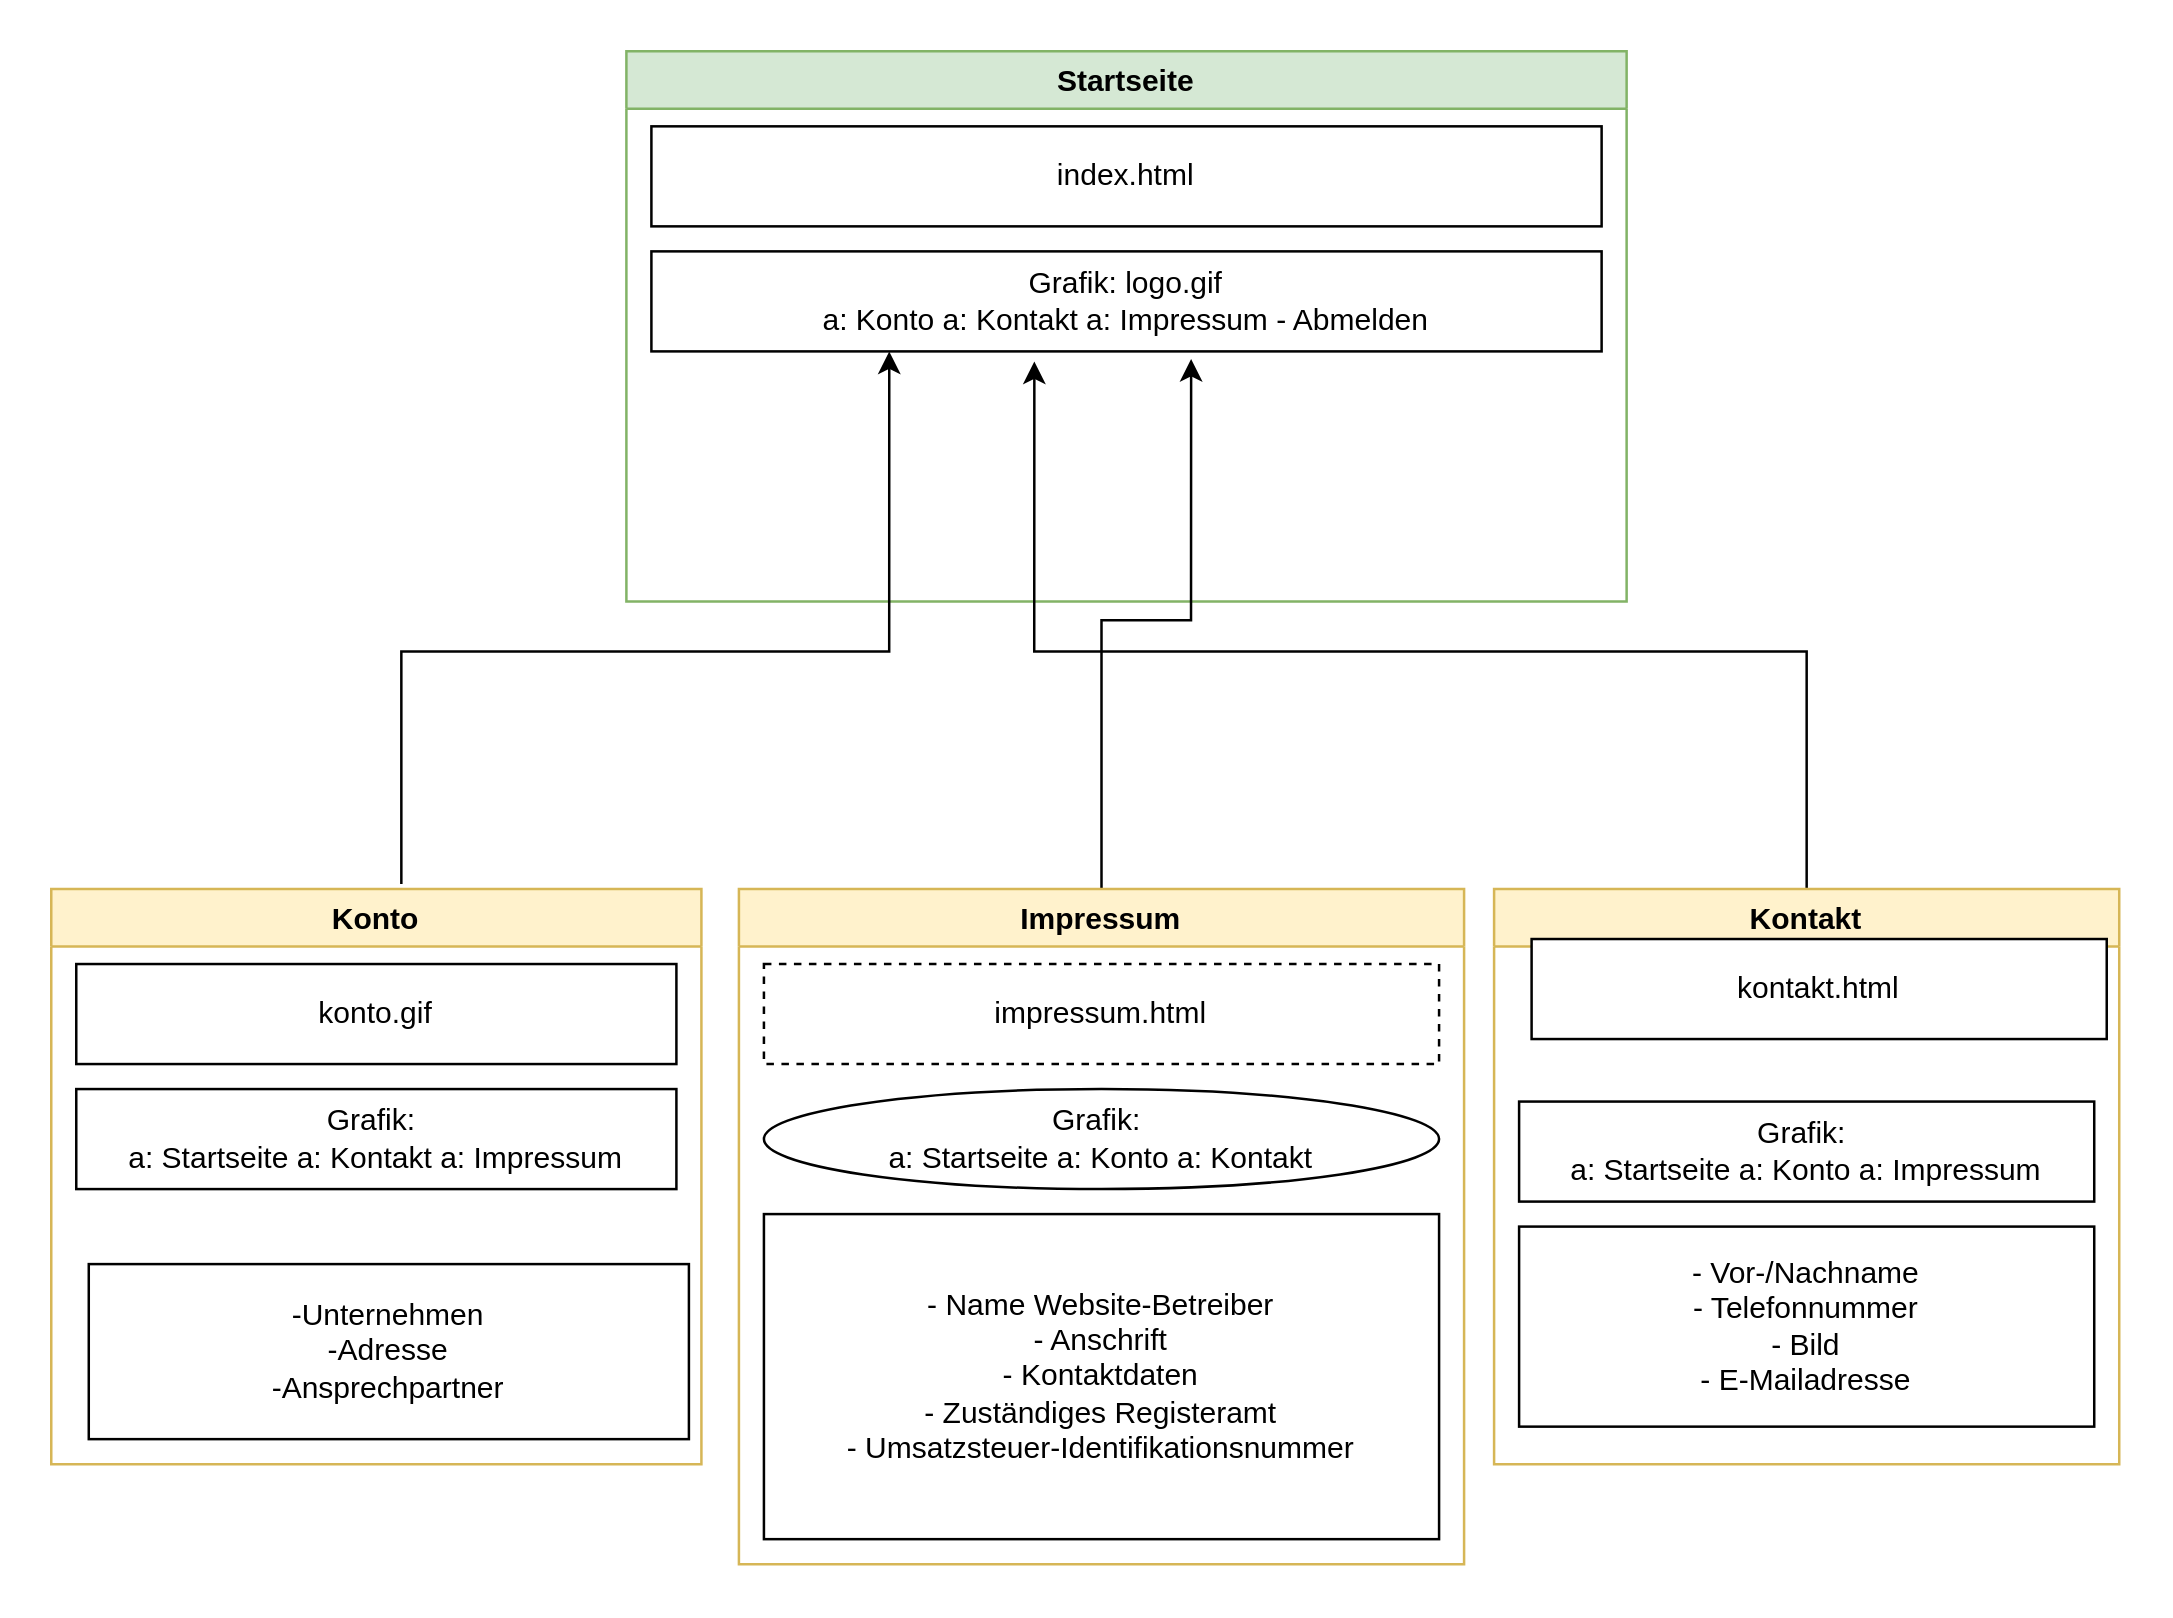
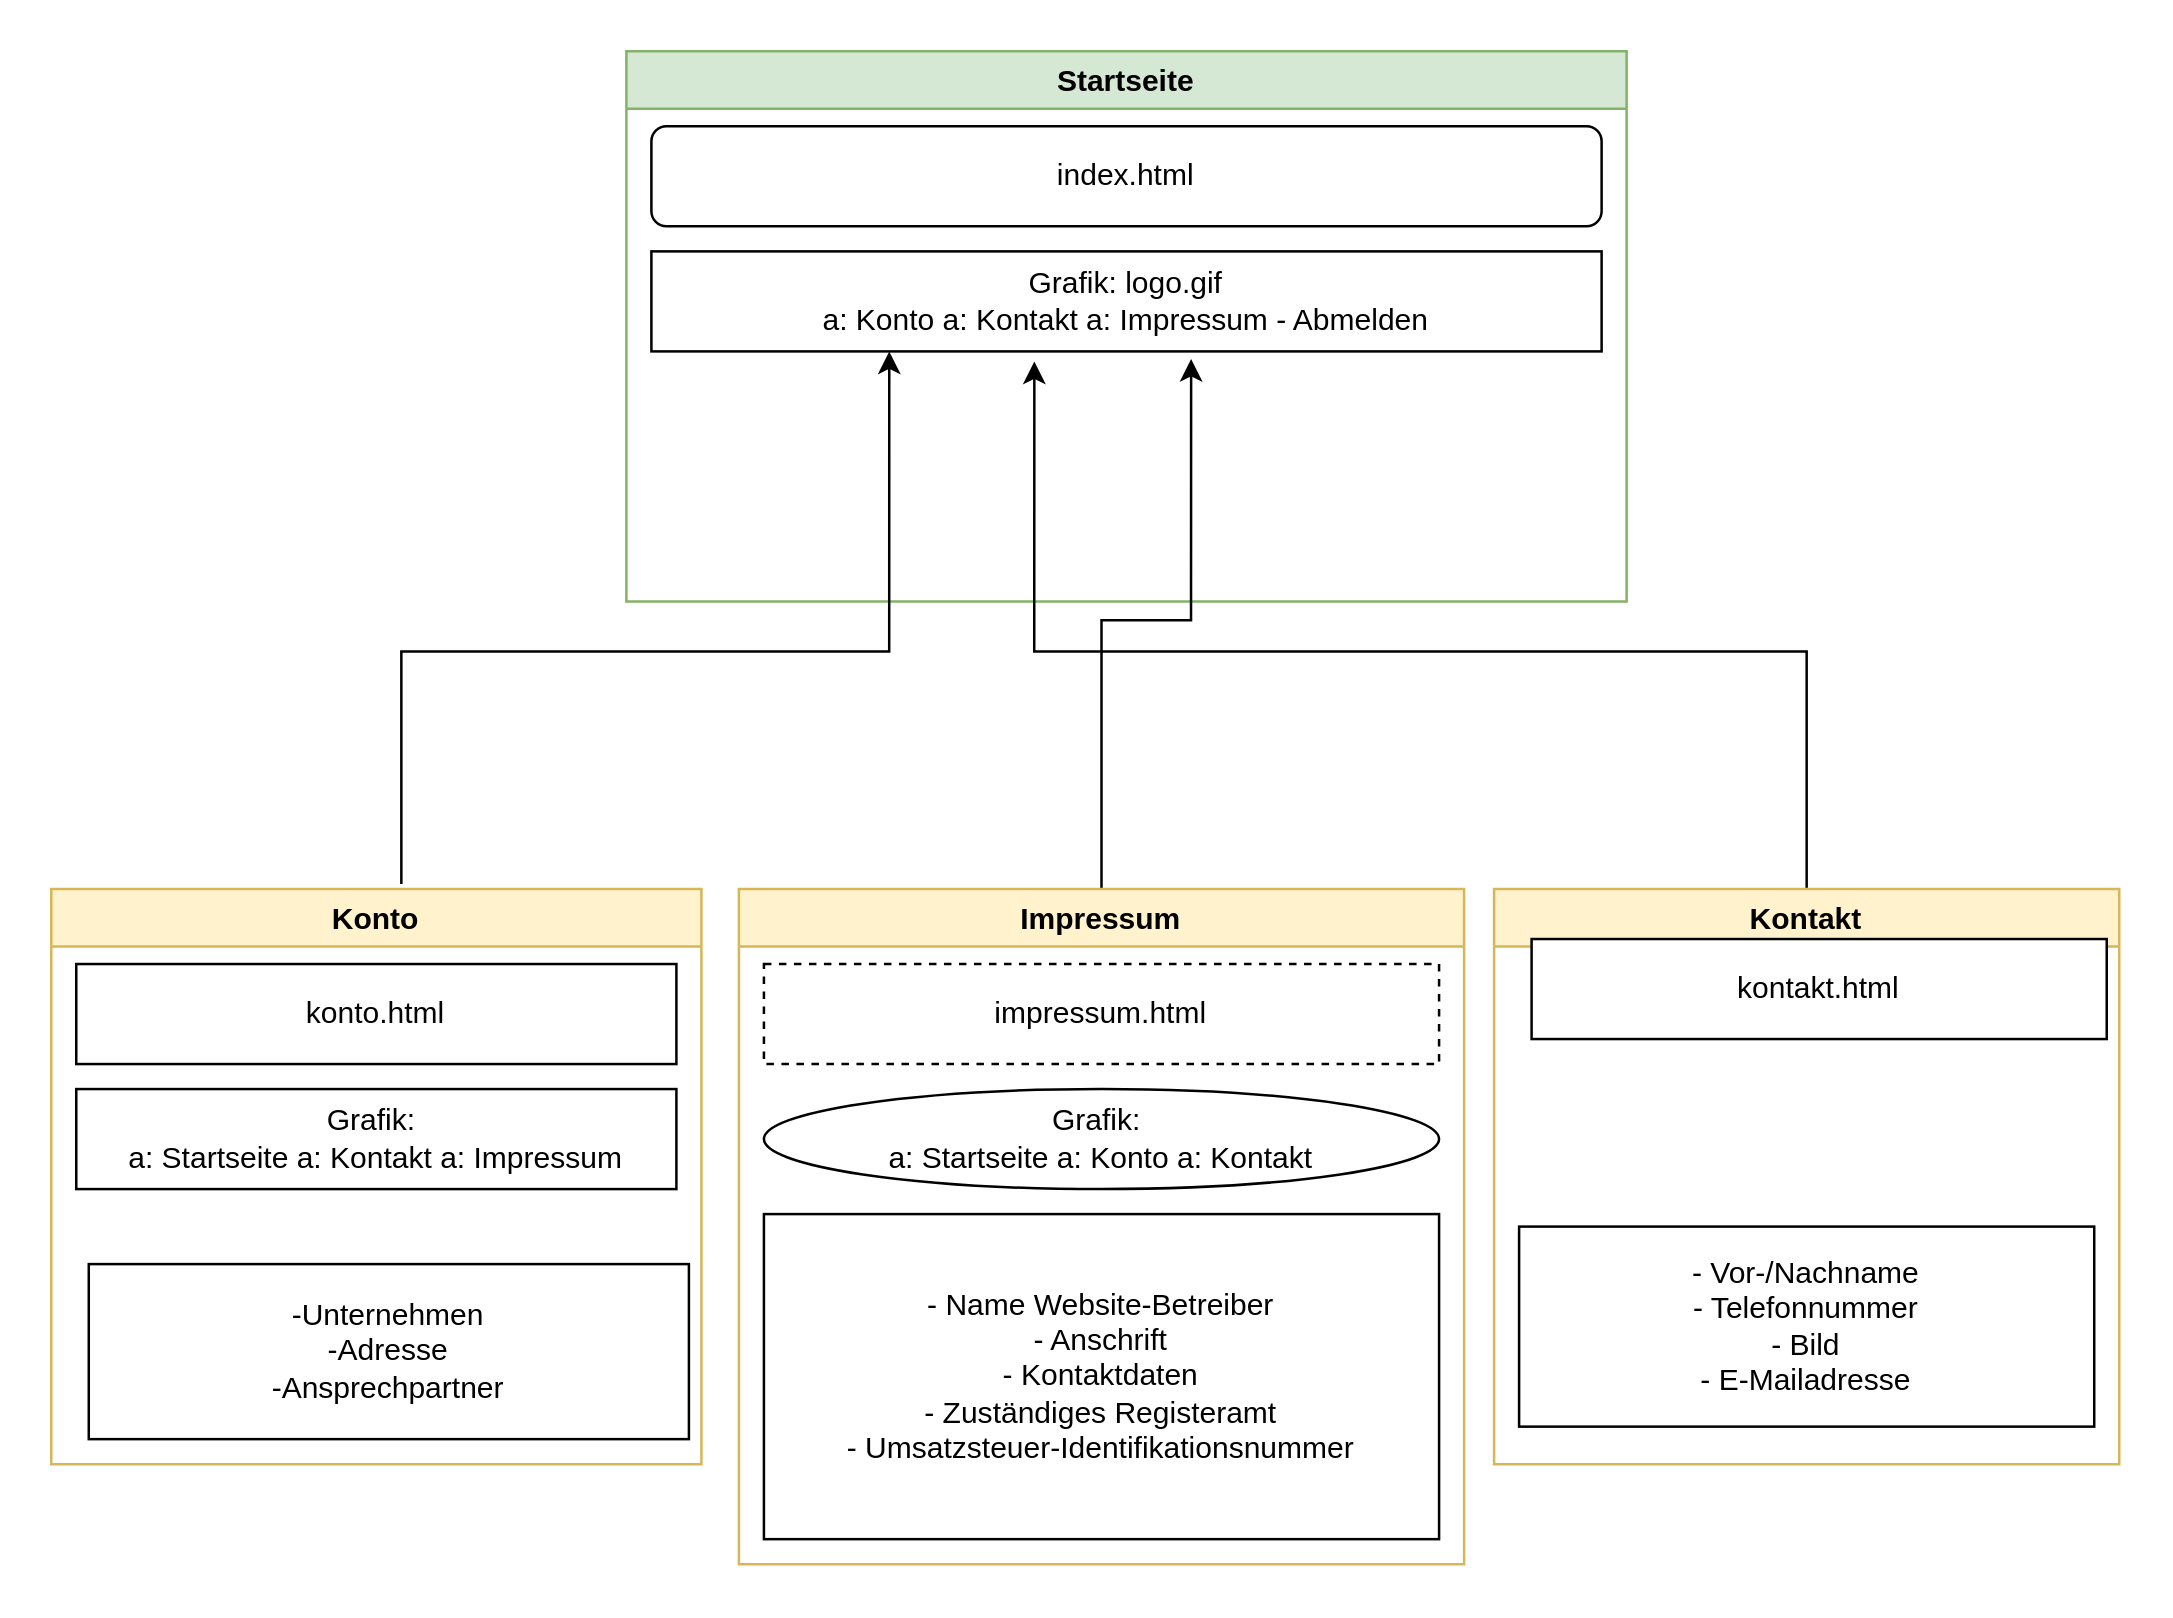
(1126, 176) -> (1126, 176)
(376, 1014) -> (376, 1014)
(1806, 1151) -> none
